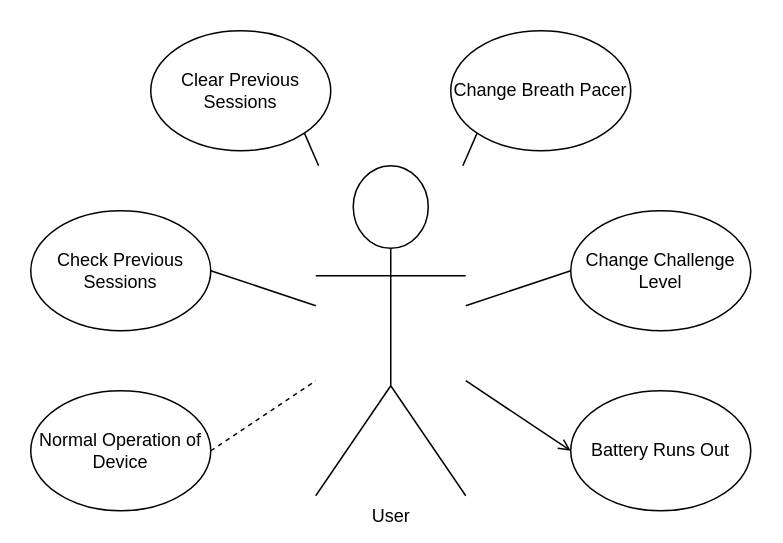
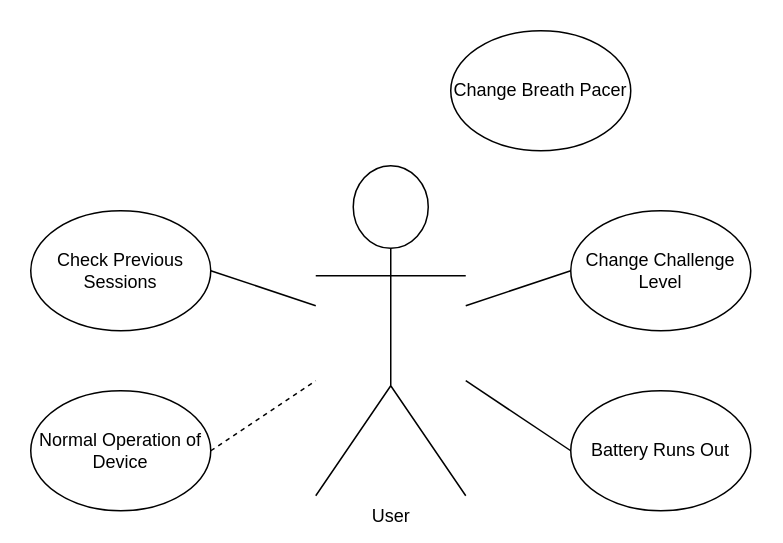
(241, 91) -> none
(311, 149) -> none
(470, 150) -> none
(565, 447) -> (566, 447)
